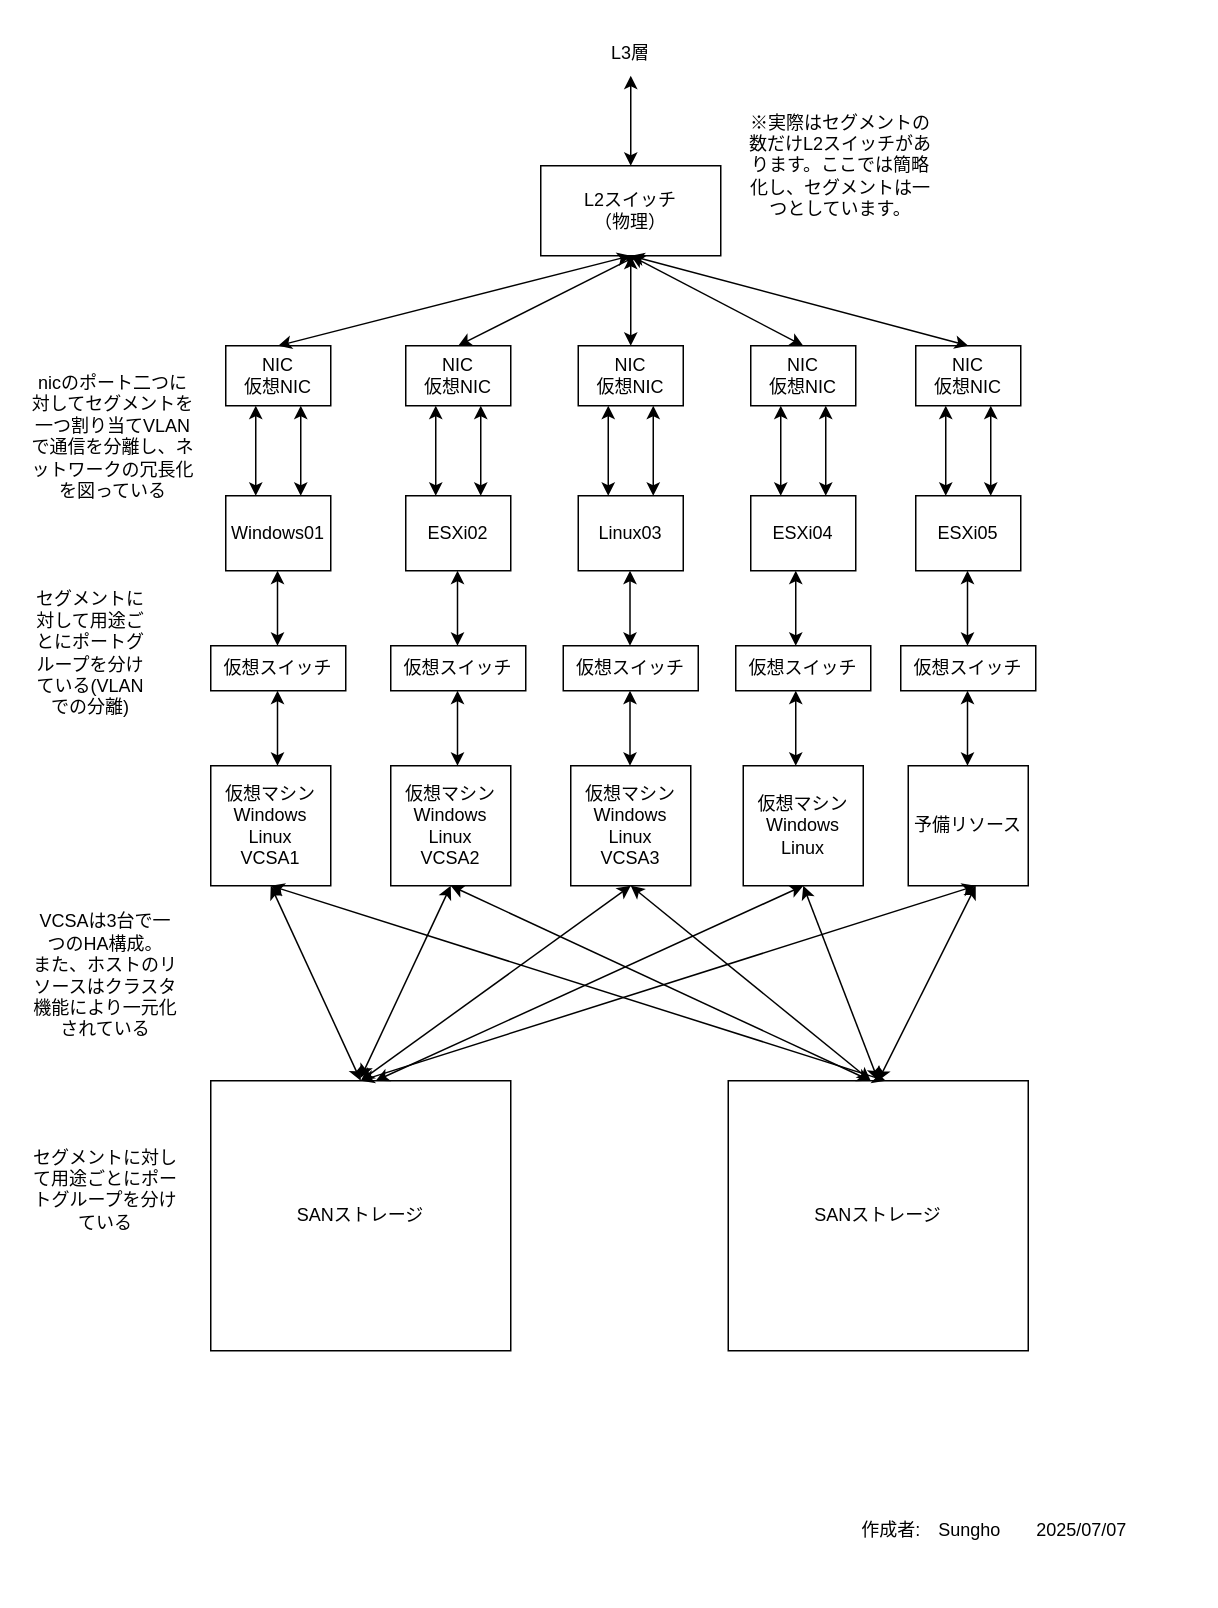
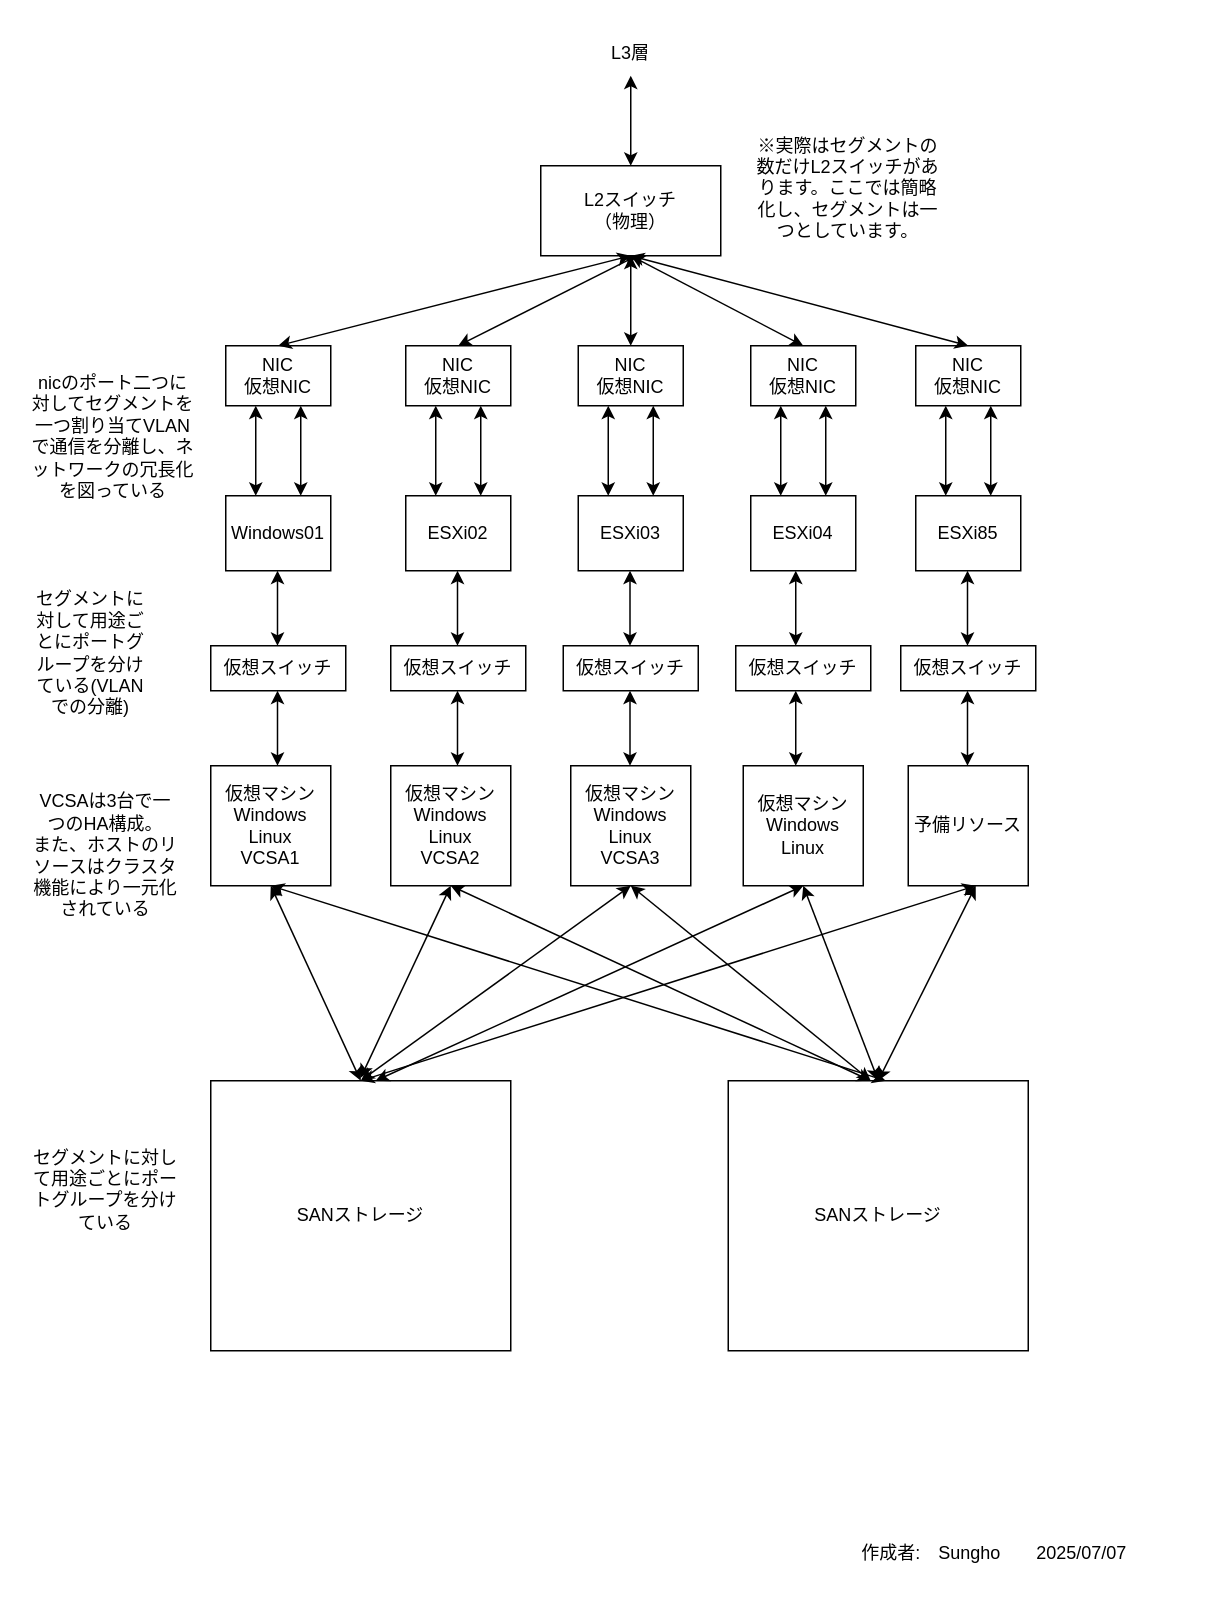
(841, 166) -> (848, 188)
(631, 533) -> (631, 533)
(968, 533) -> (968, 533)
(106, 976) -> (106, 856)
(995, 1531) -> (995, 1553)
